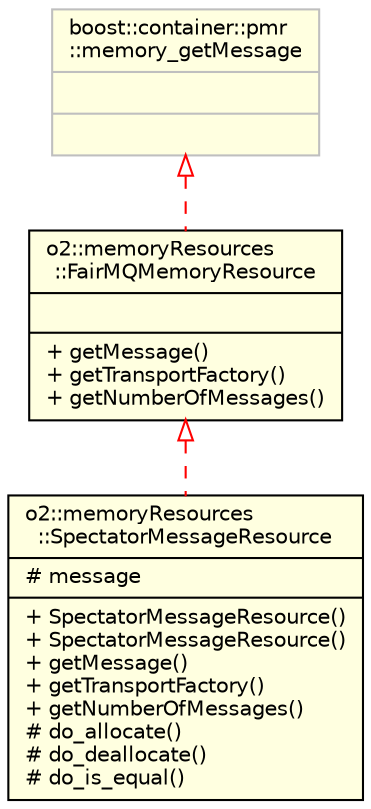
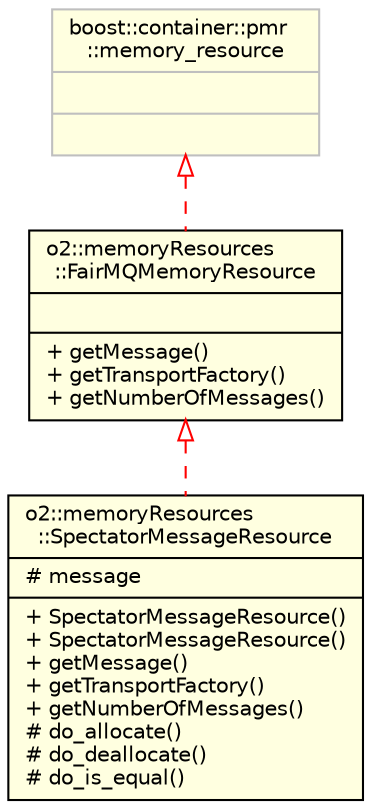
(186, 51) -> (186, 51)
